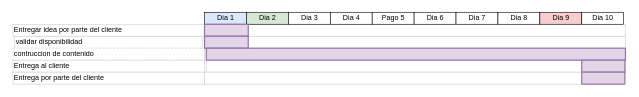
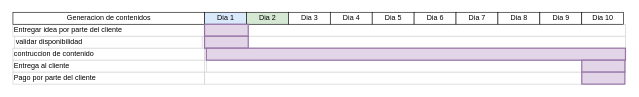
none -> (108, 18)
(394, 18) -> (394, 18)
(561, 18) -> (561, 18)
(108, 54) -> (108, 54)
(65, 78) -> (59, 78)
